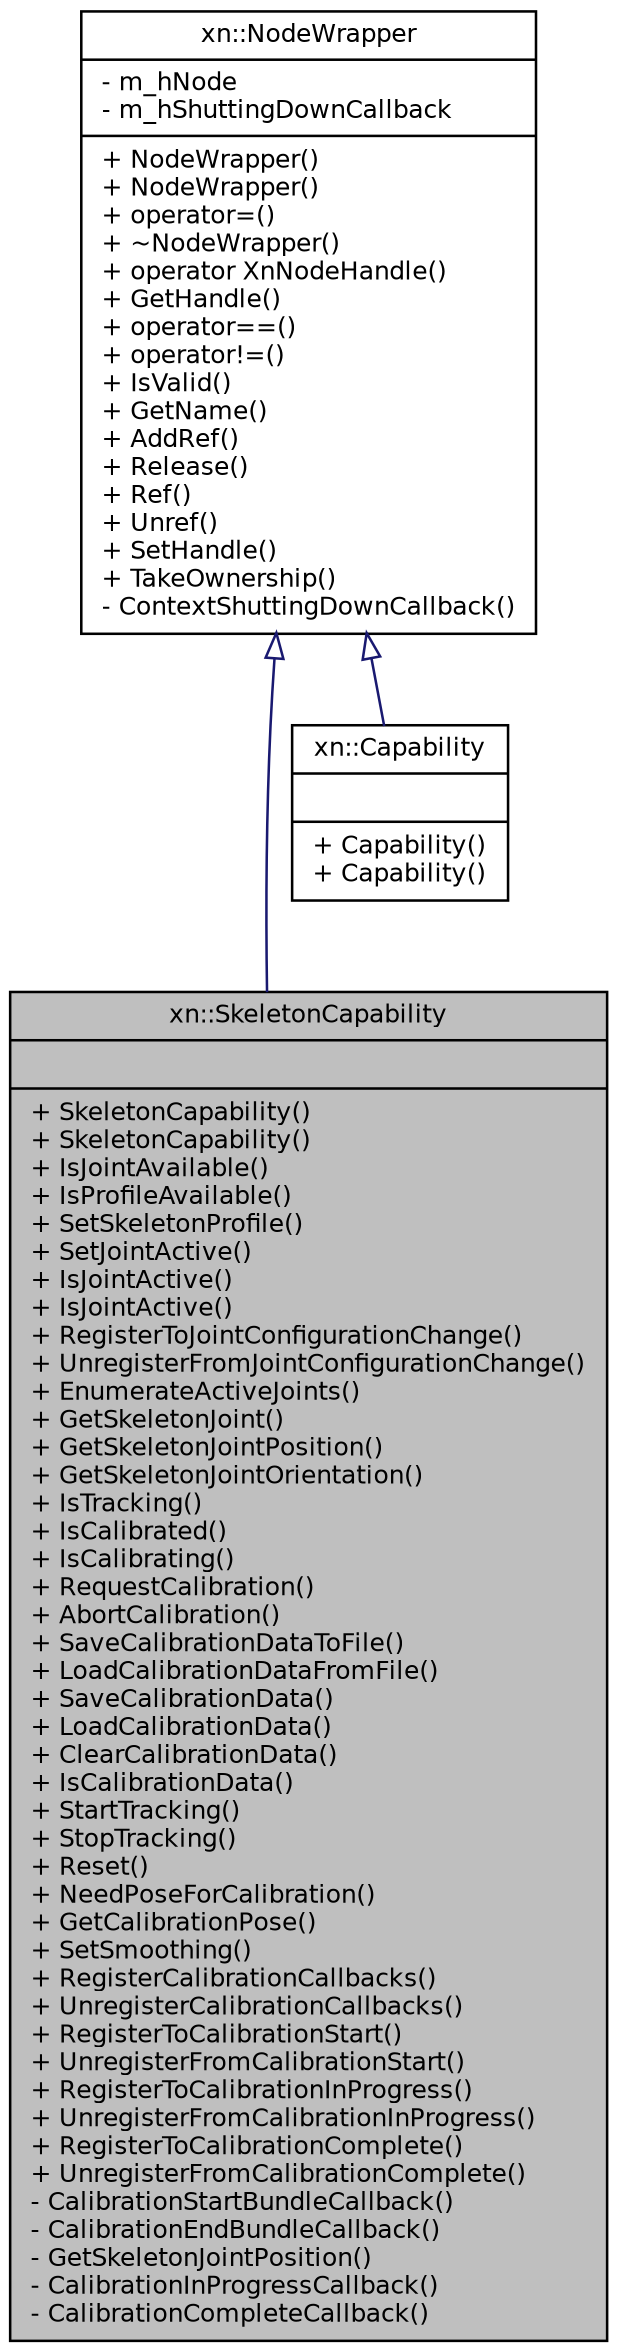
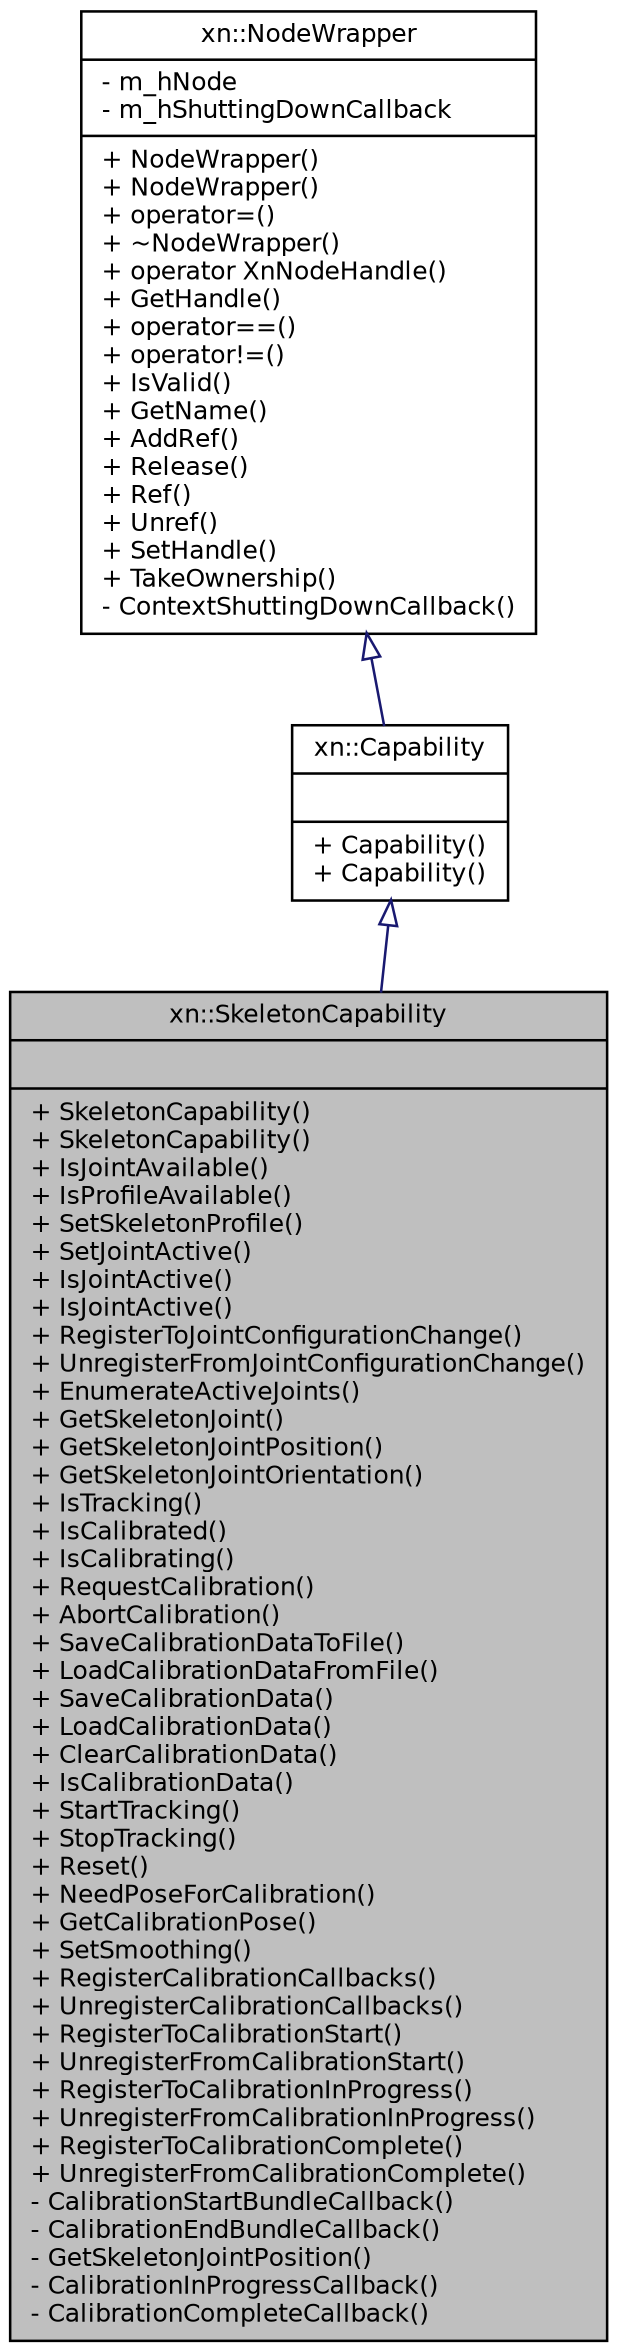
(267, 825) -> (385, 959)
